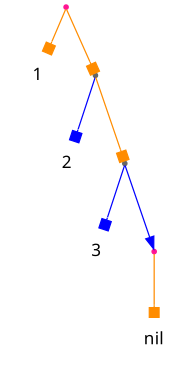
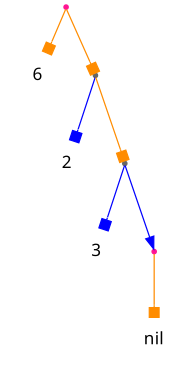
(38, 75) -> (38, 75)
